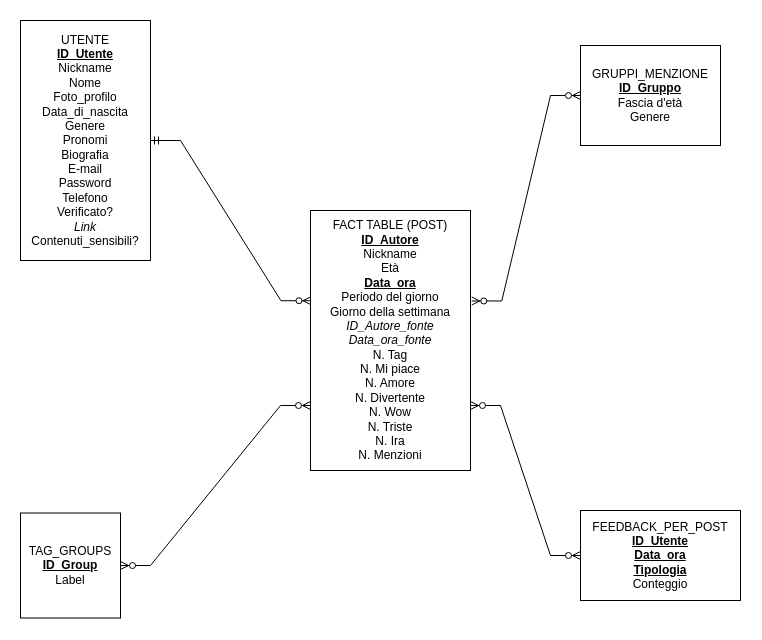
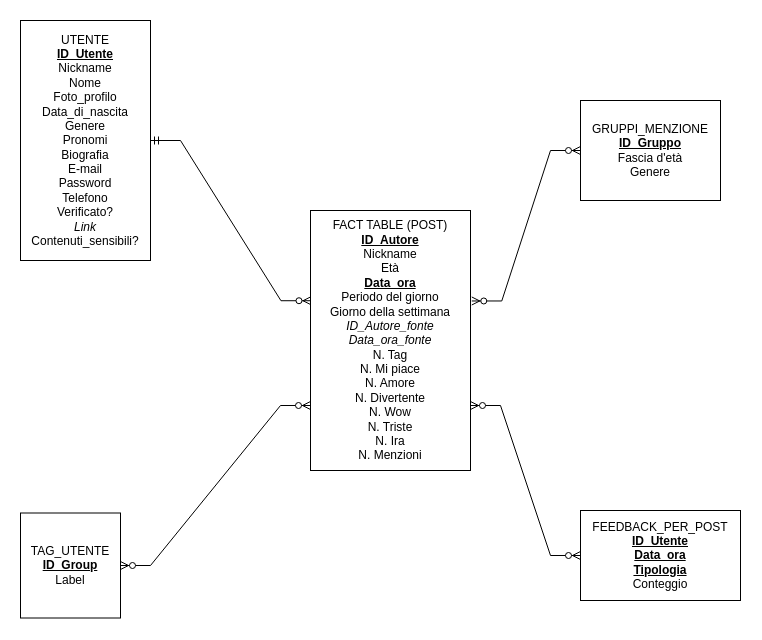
(651, 96) -> (651, 151)
(71, 566) -> (71, 566)
